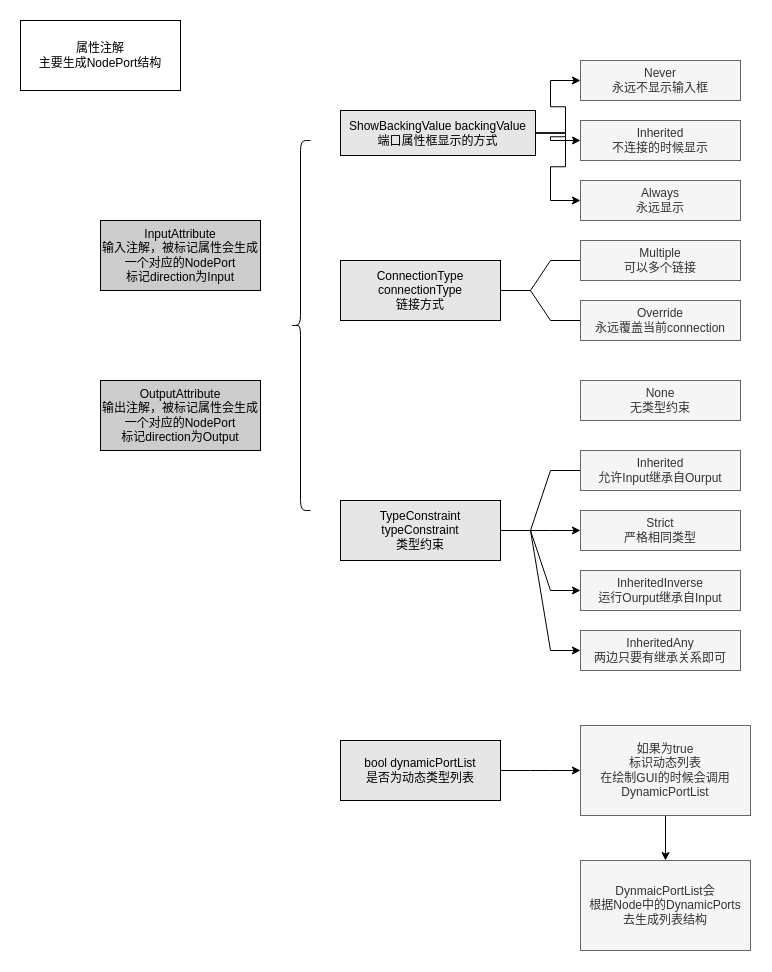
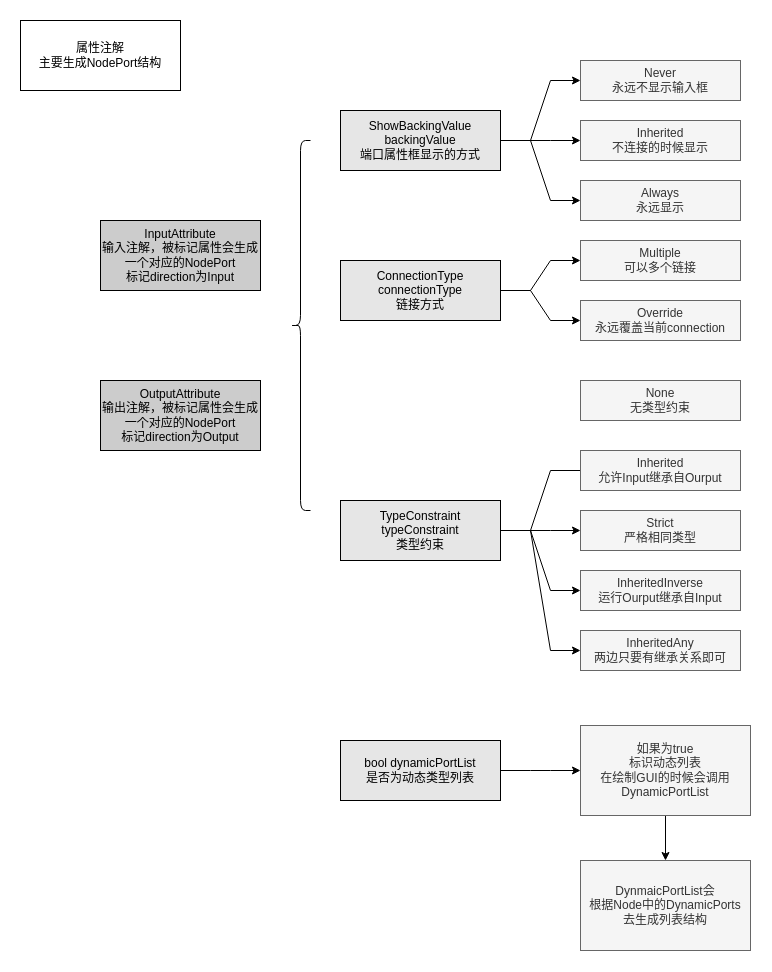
(438, 133) -> (421, 141)
(575, 261) -> (572, 261)
(575, 321) -> (572, 321)
